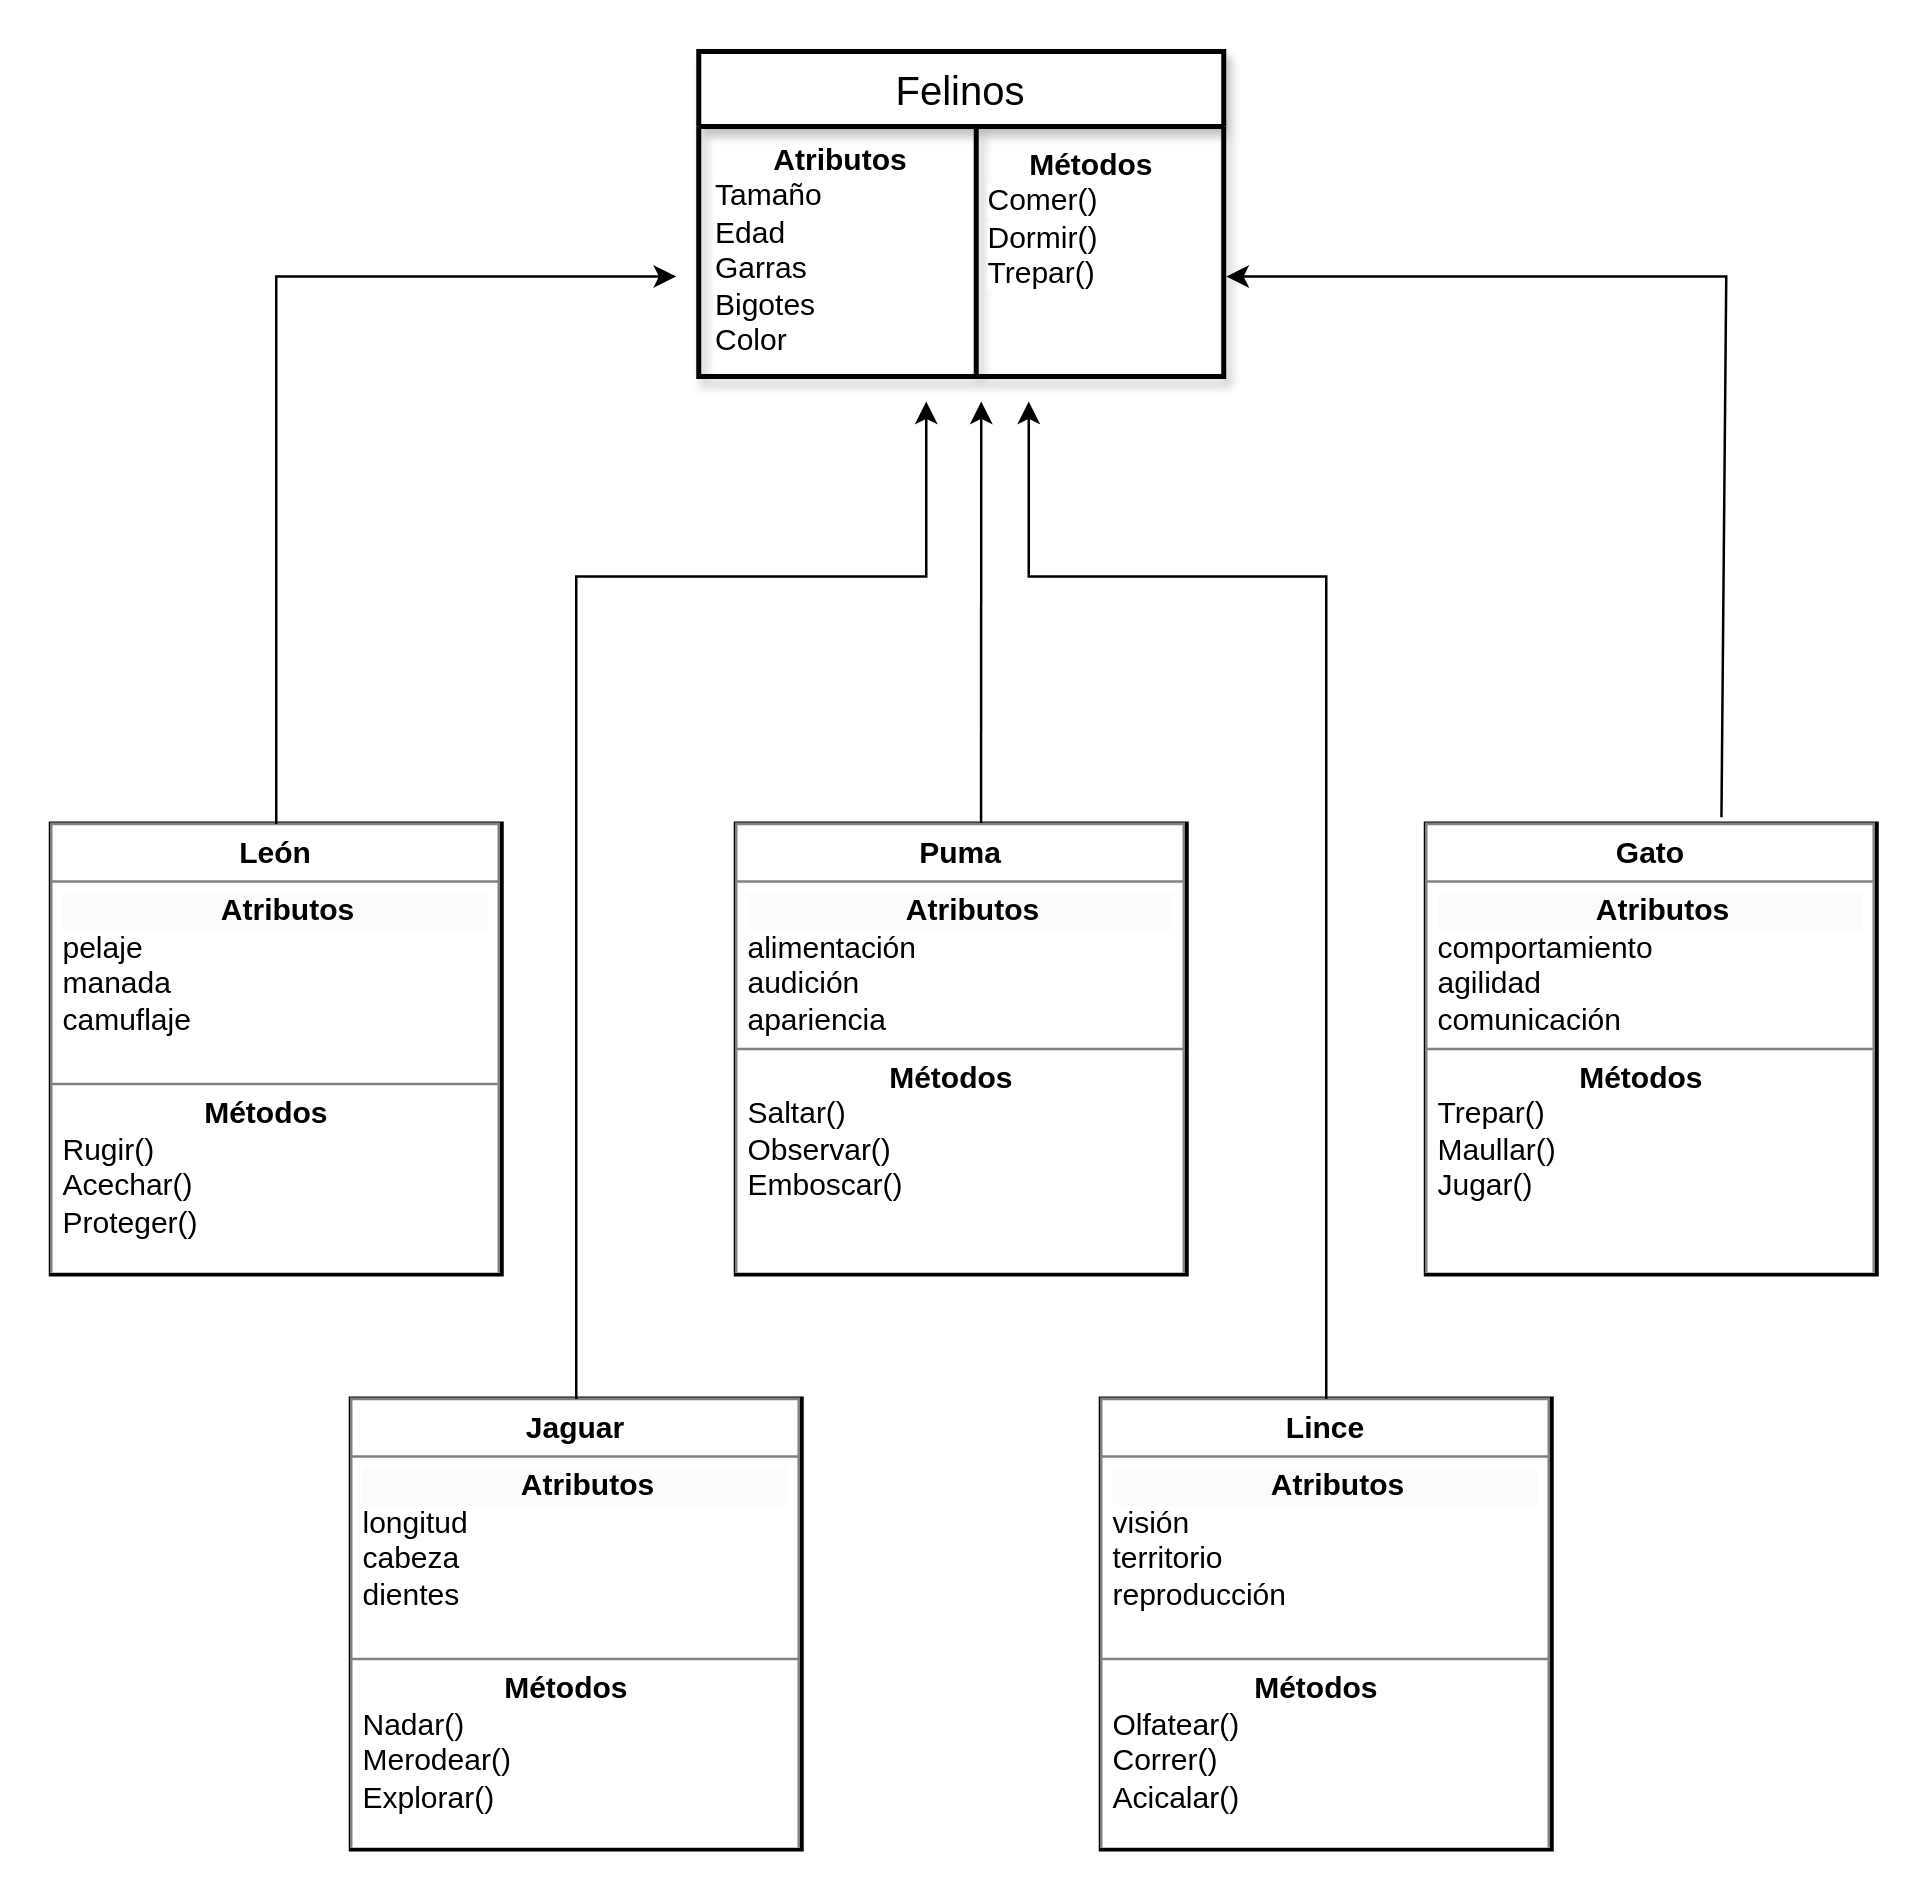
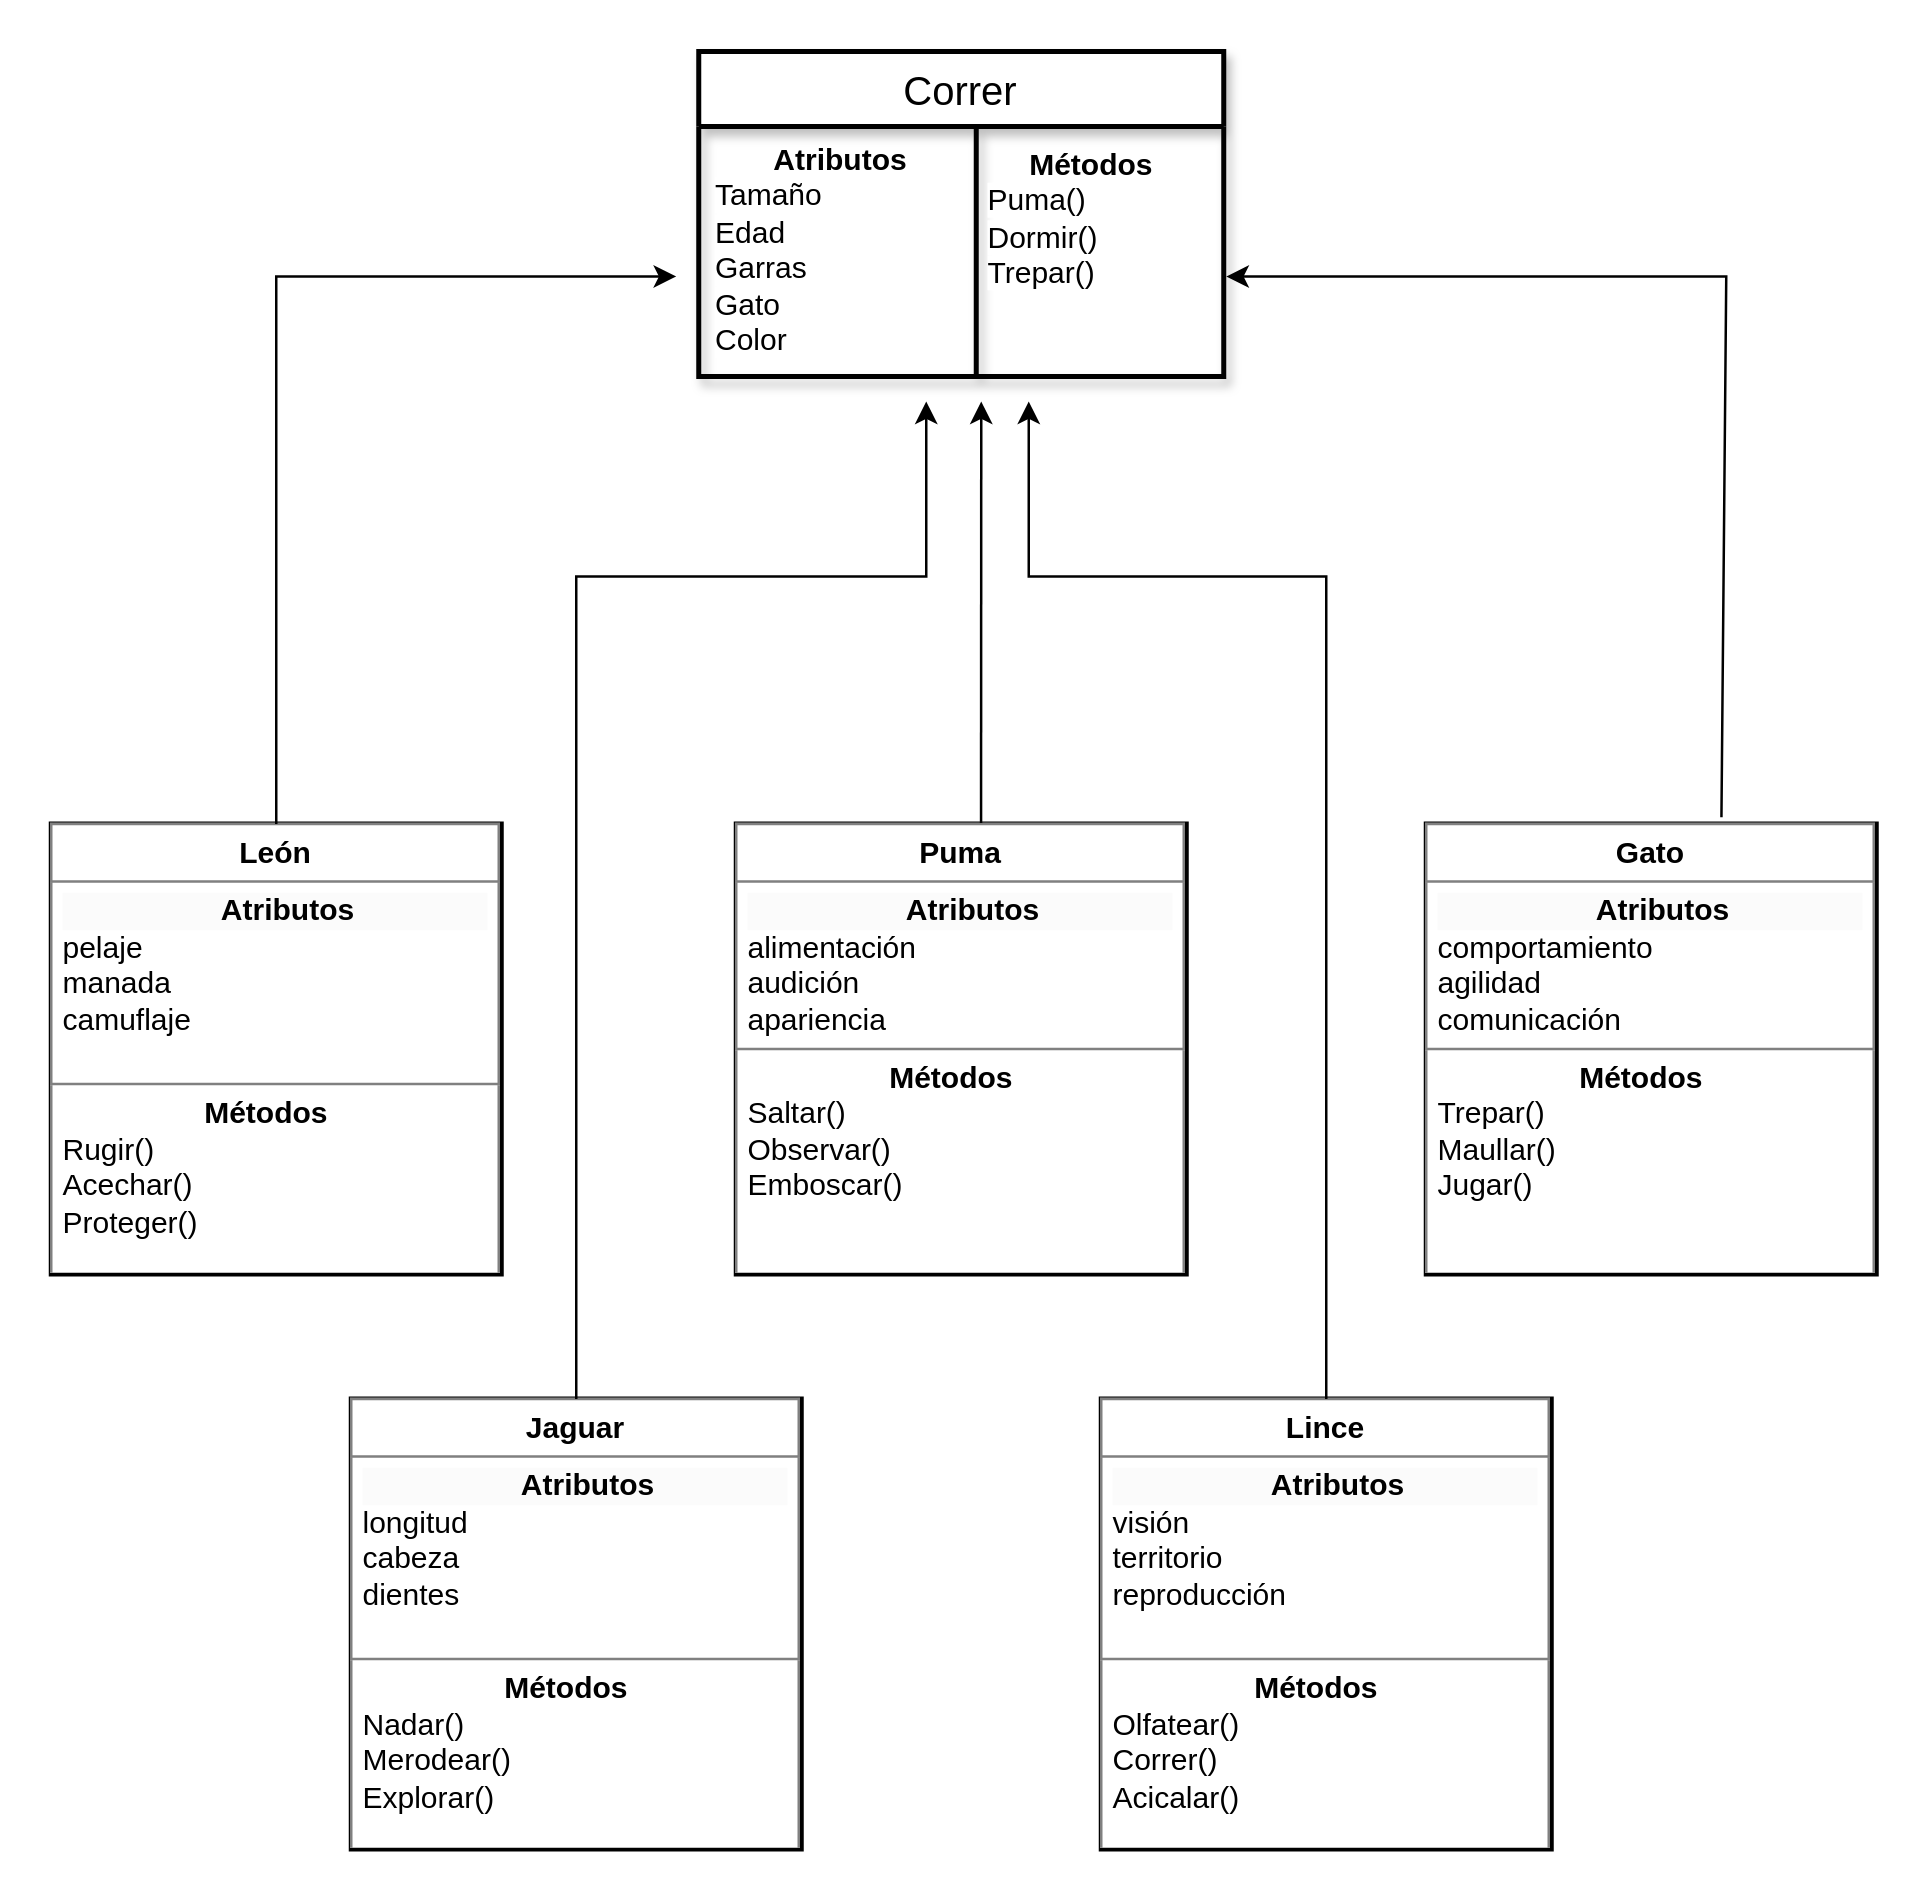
(960, 92) -> (960, 92)
(1056, 221) -> (1056, 221)
(788, 252) -> (788, 252)
